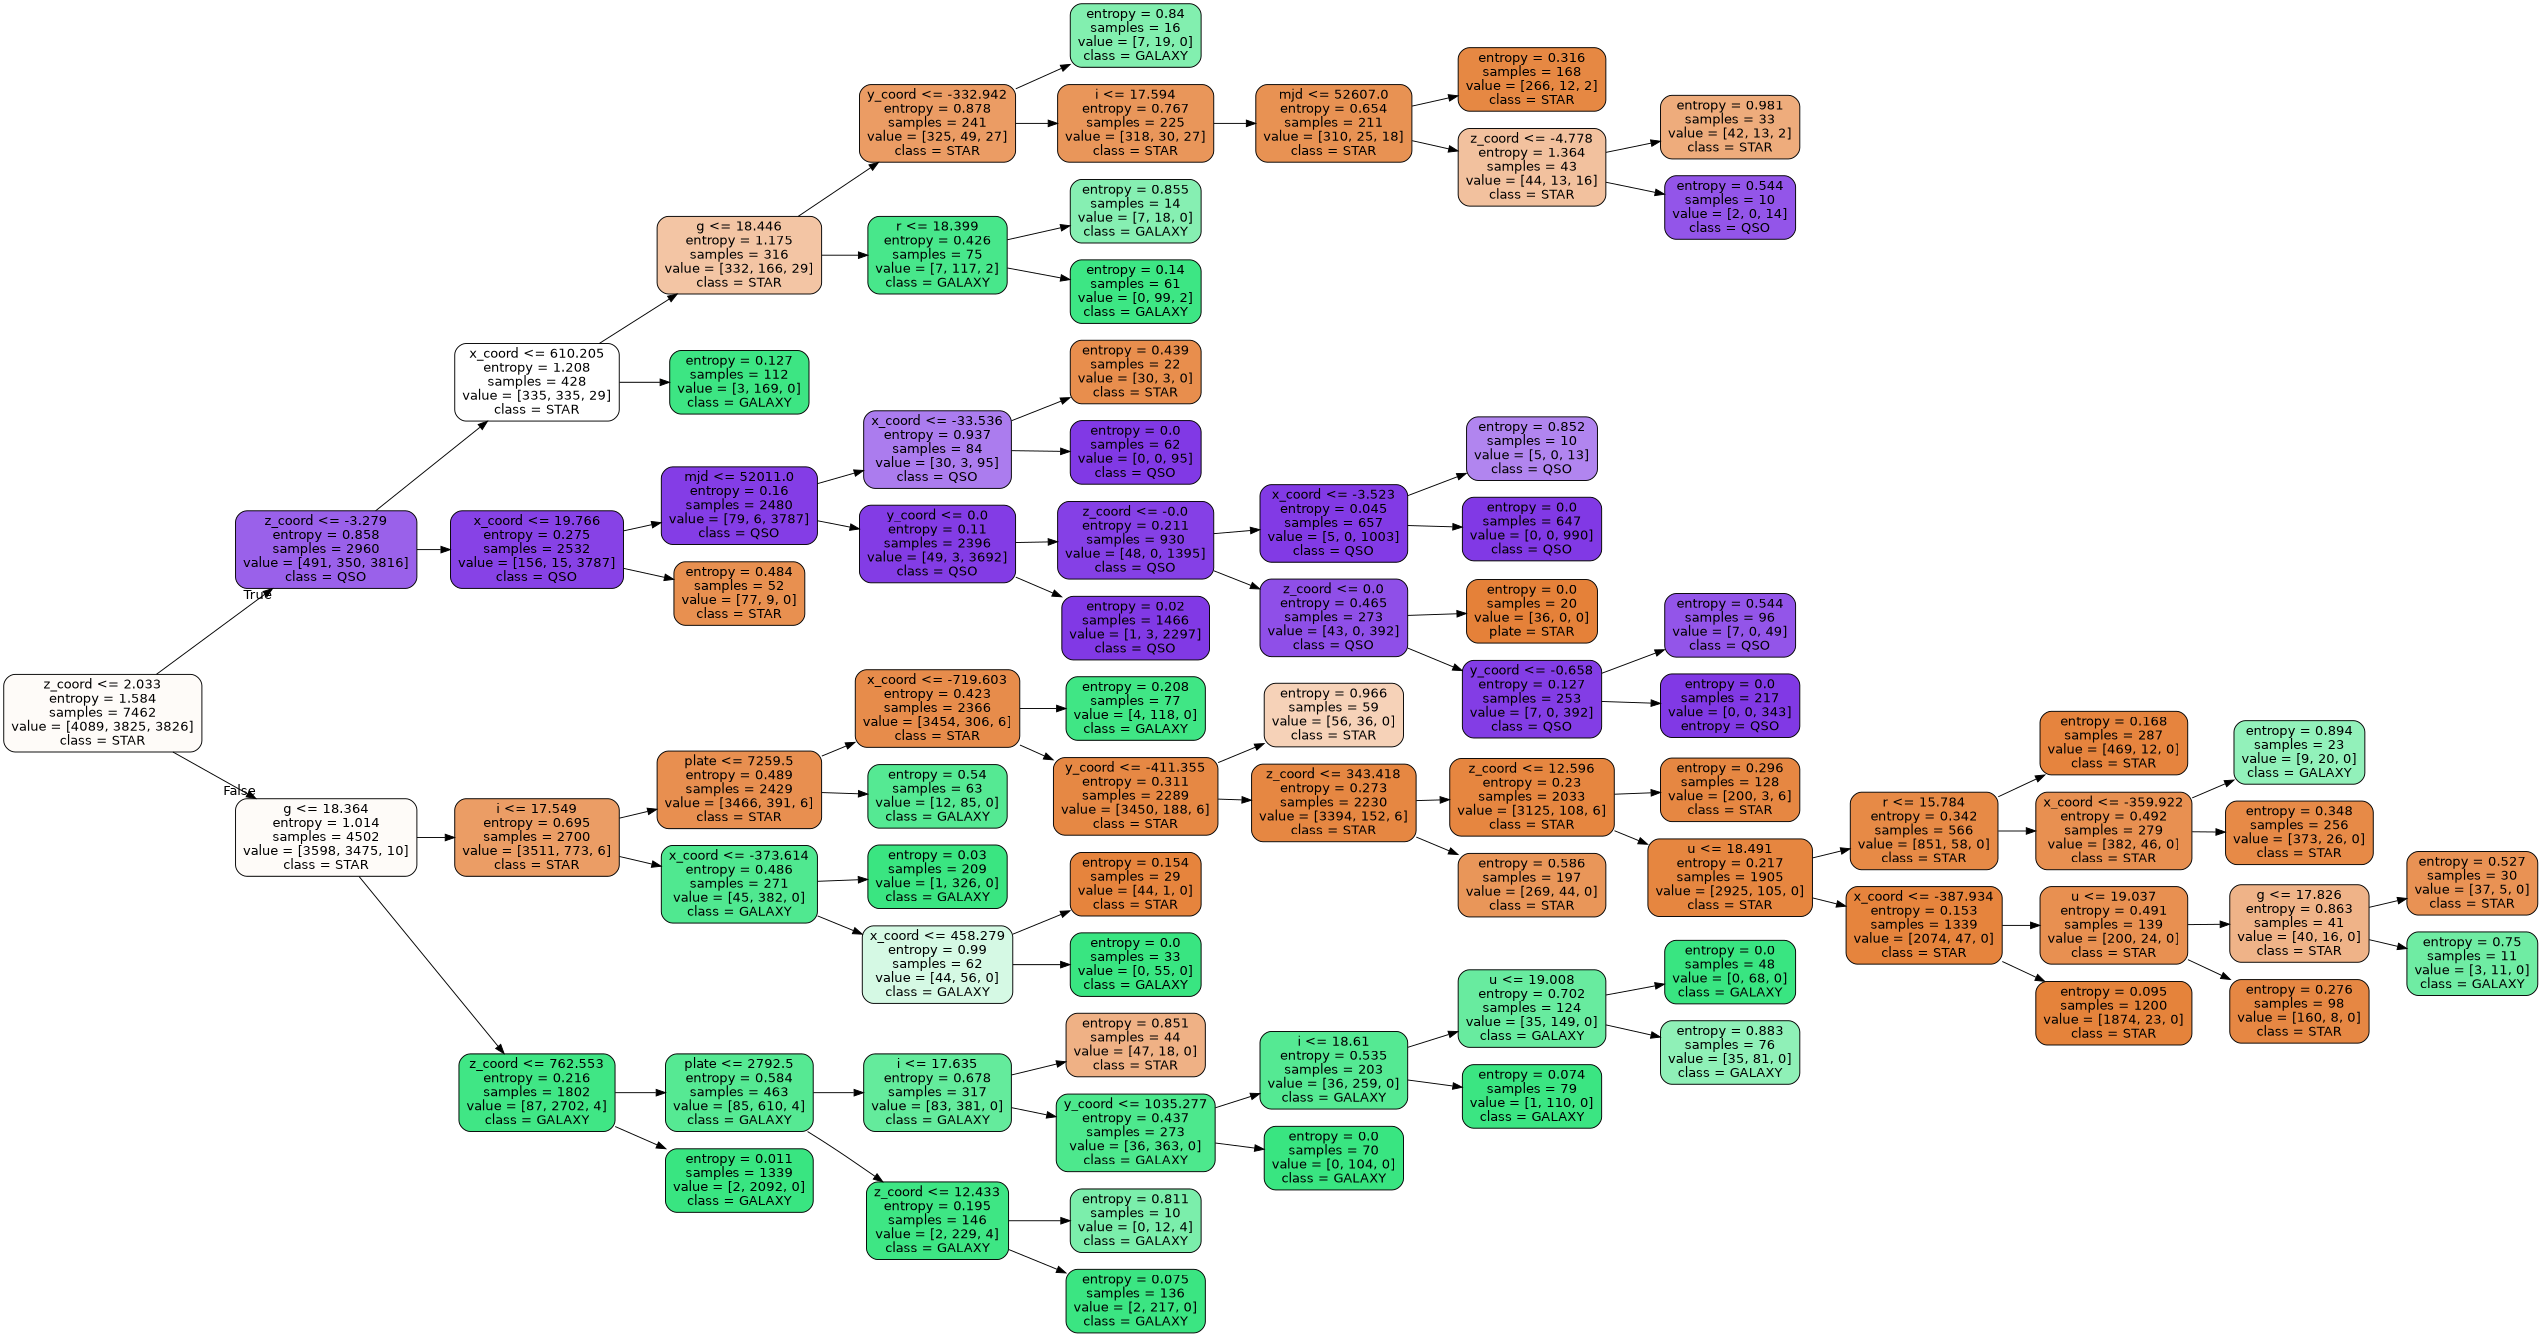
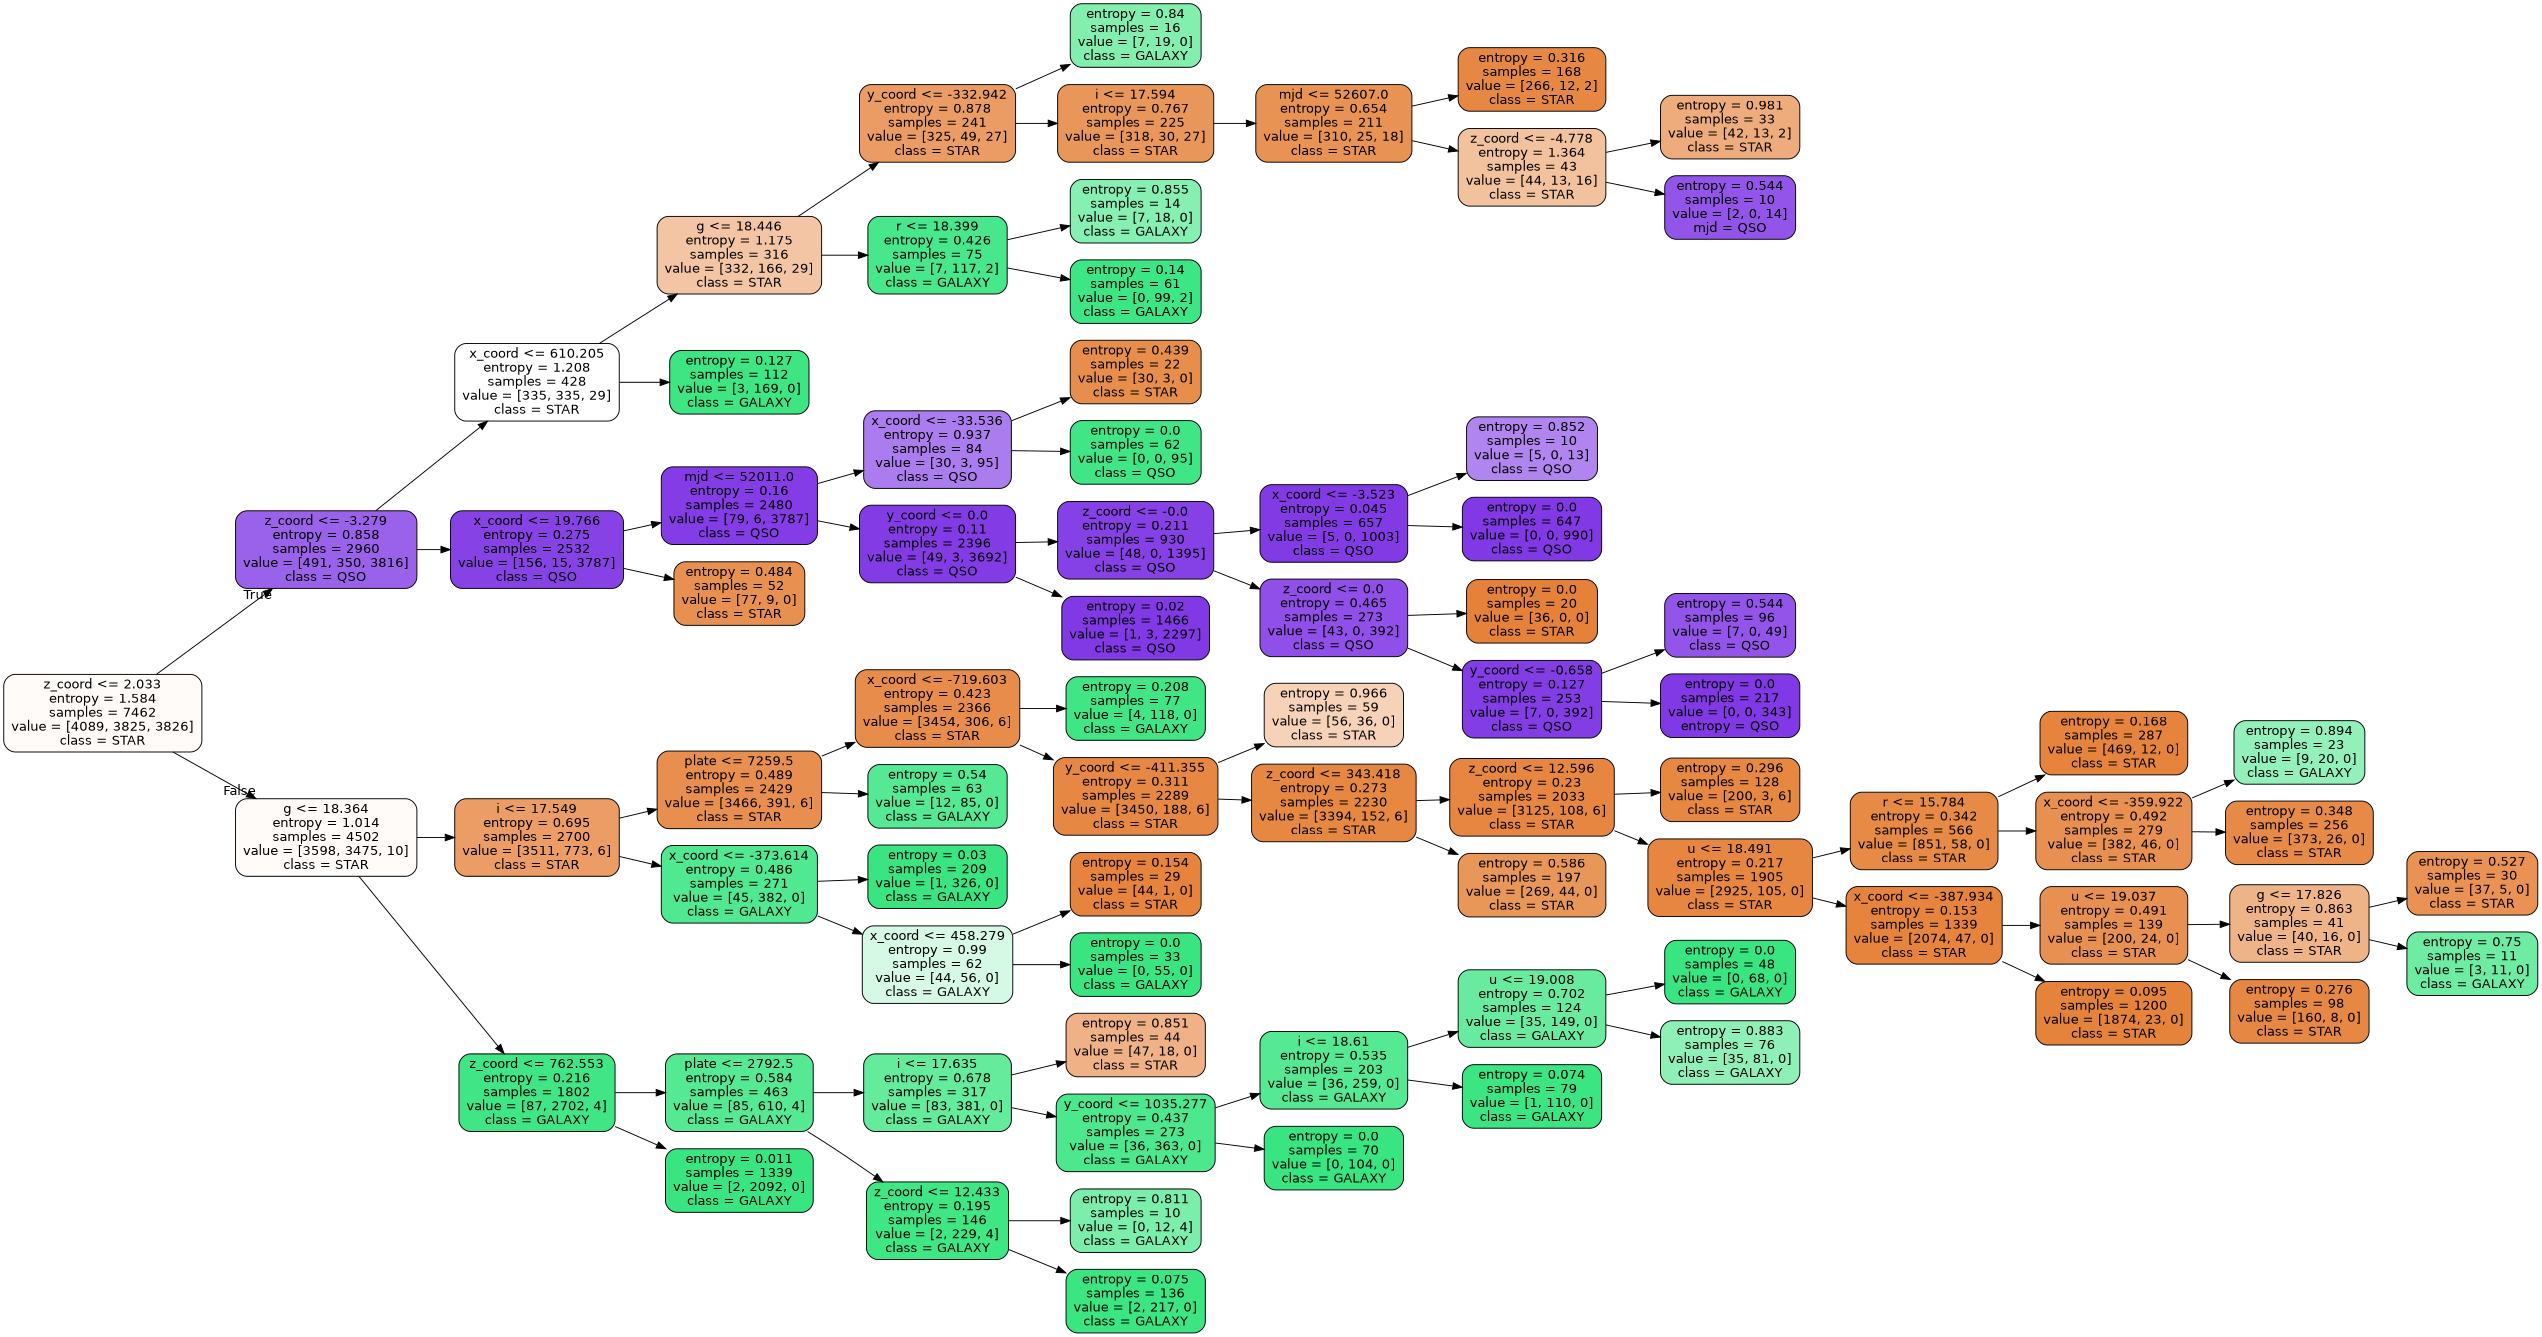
(1730, 208) -> (1730, 208)
(1136, 452) -> (1136, 452)
(1532, 611) -> (1532, 611)
